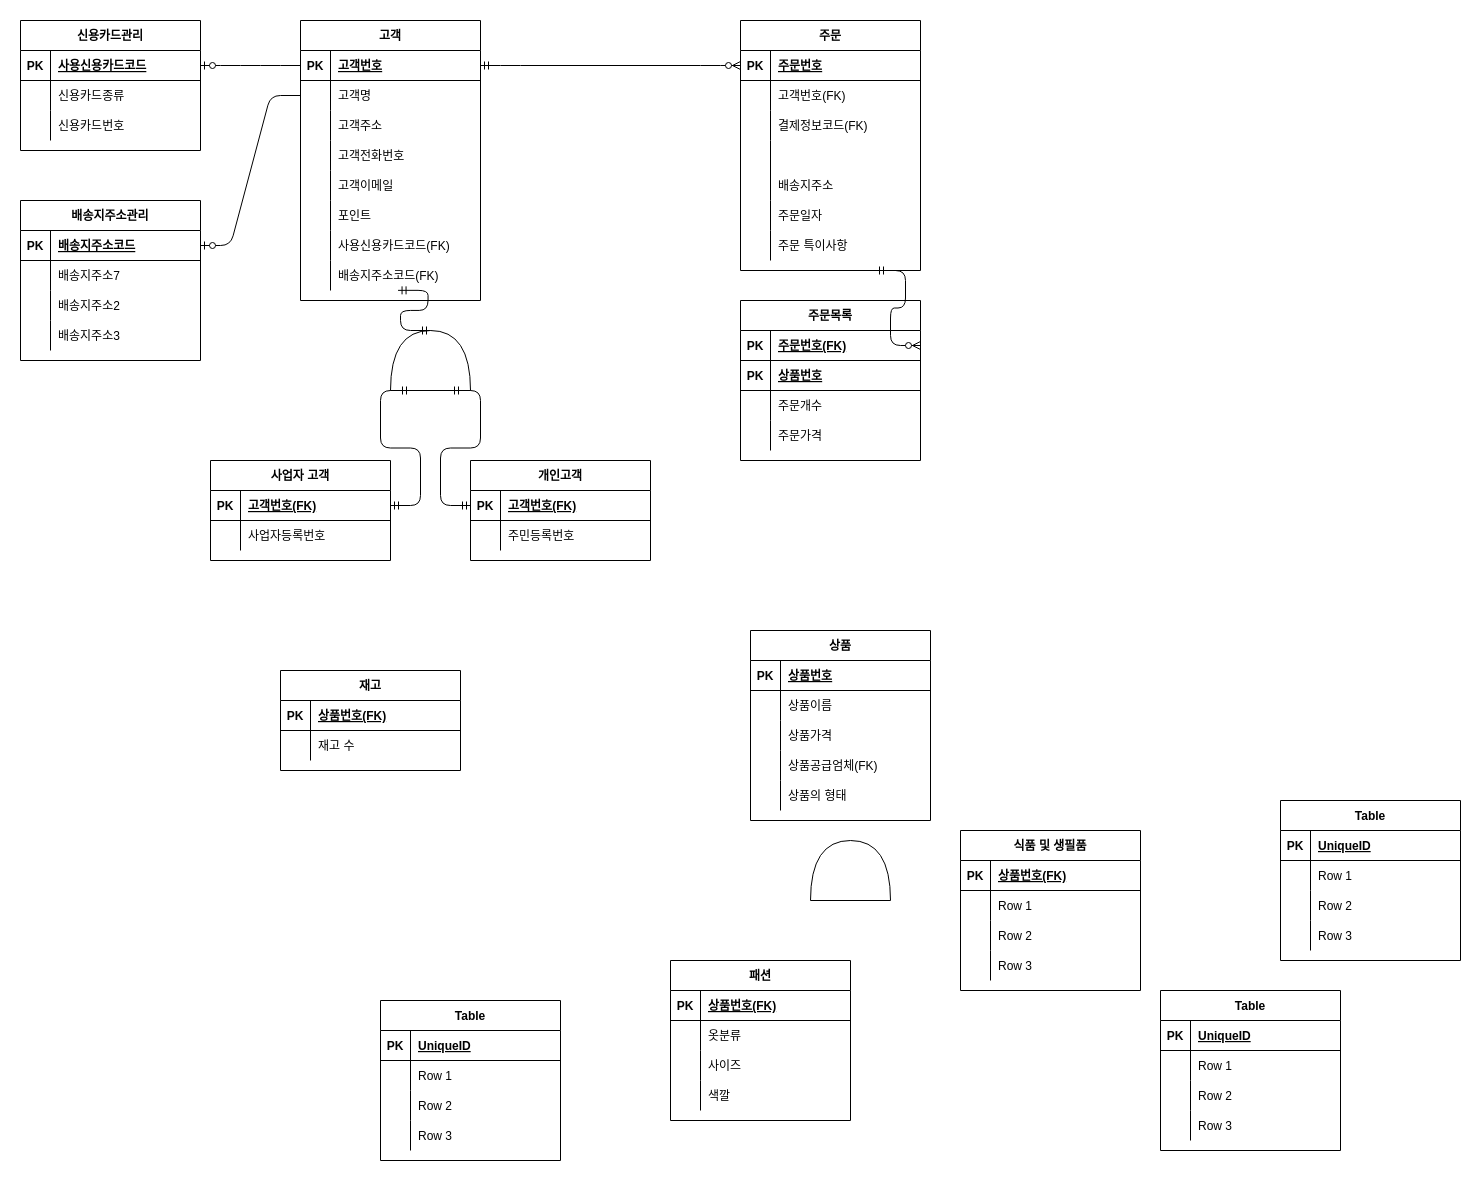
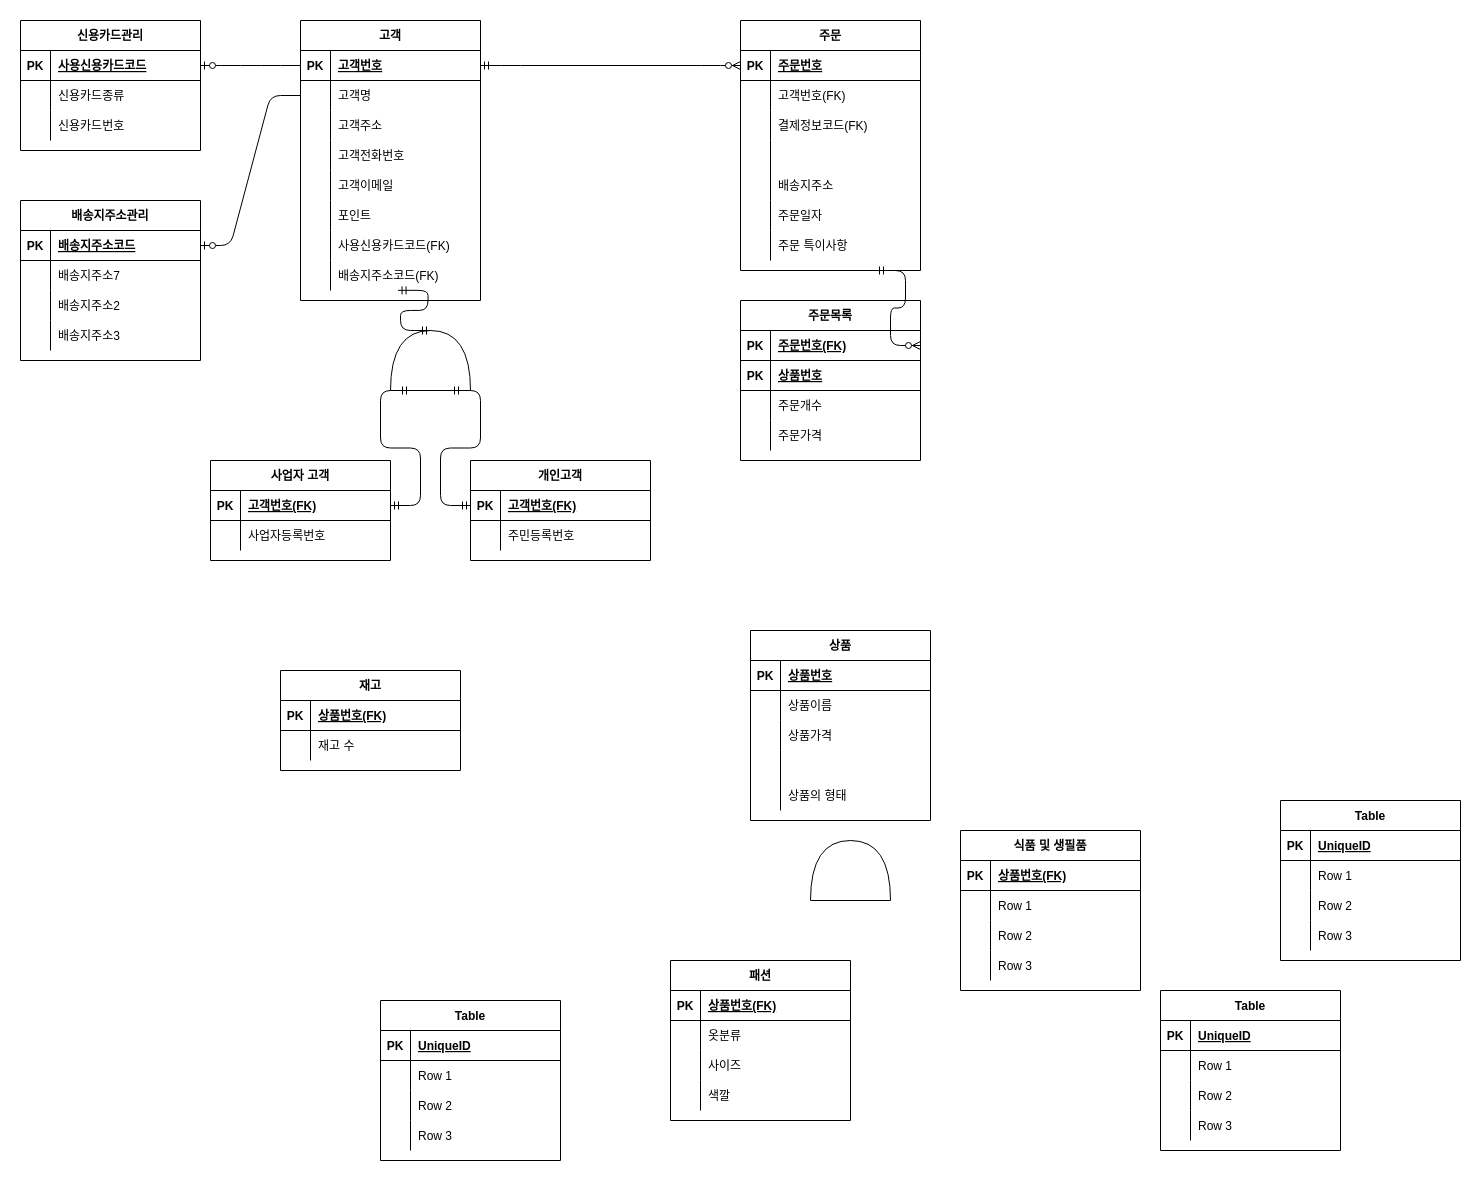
(856, 766) -> none
